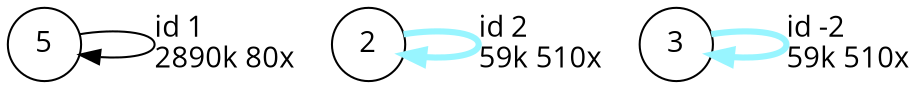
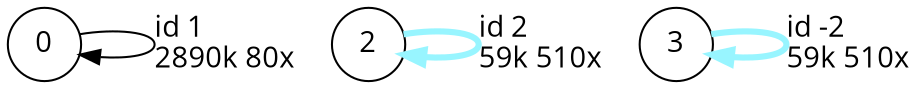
(44, 44) -> (44, 44)
